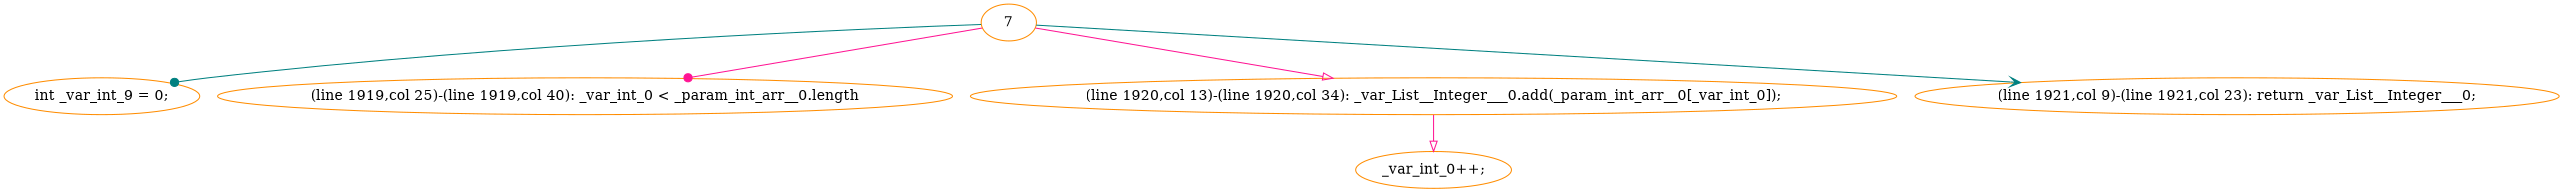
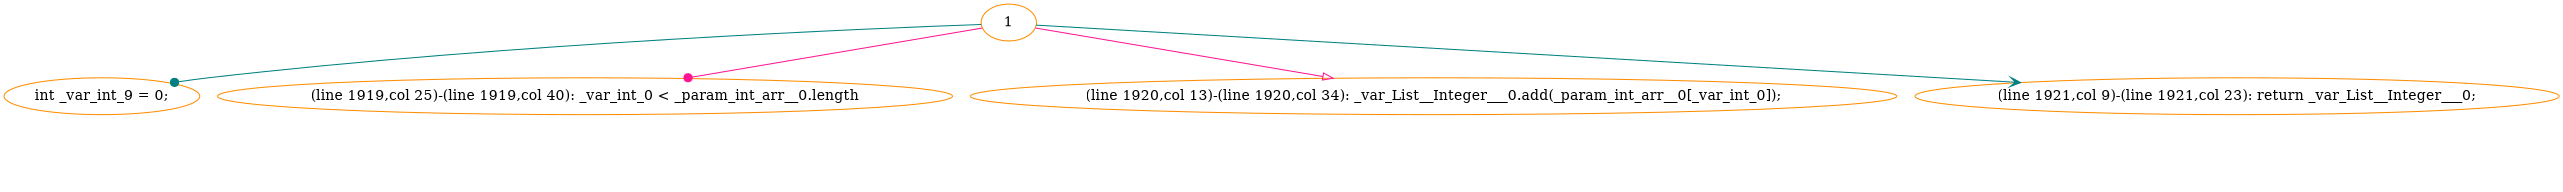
(1009, 23) -> (1009, 23)
(1434, 170) -> none
